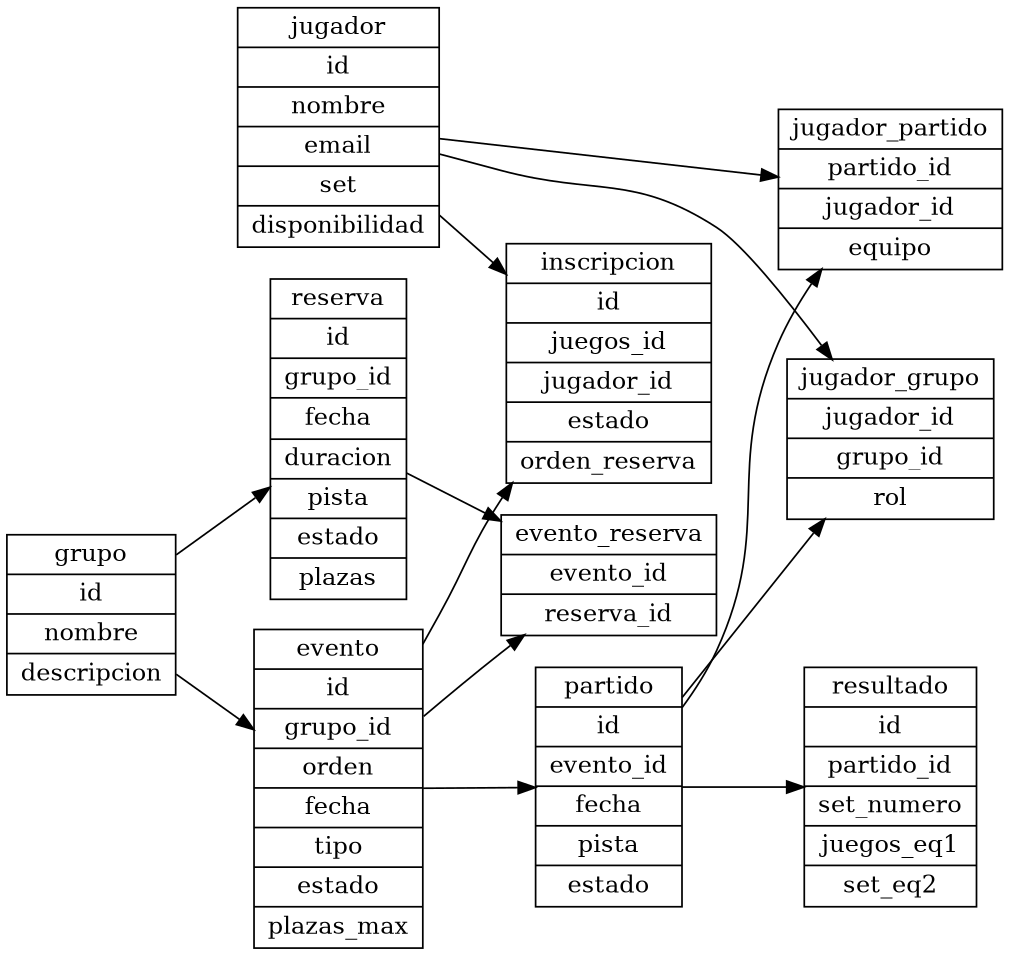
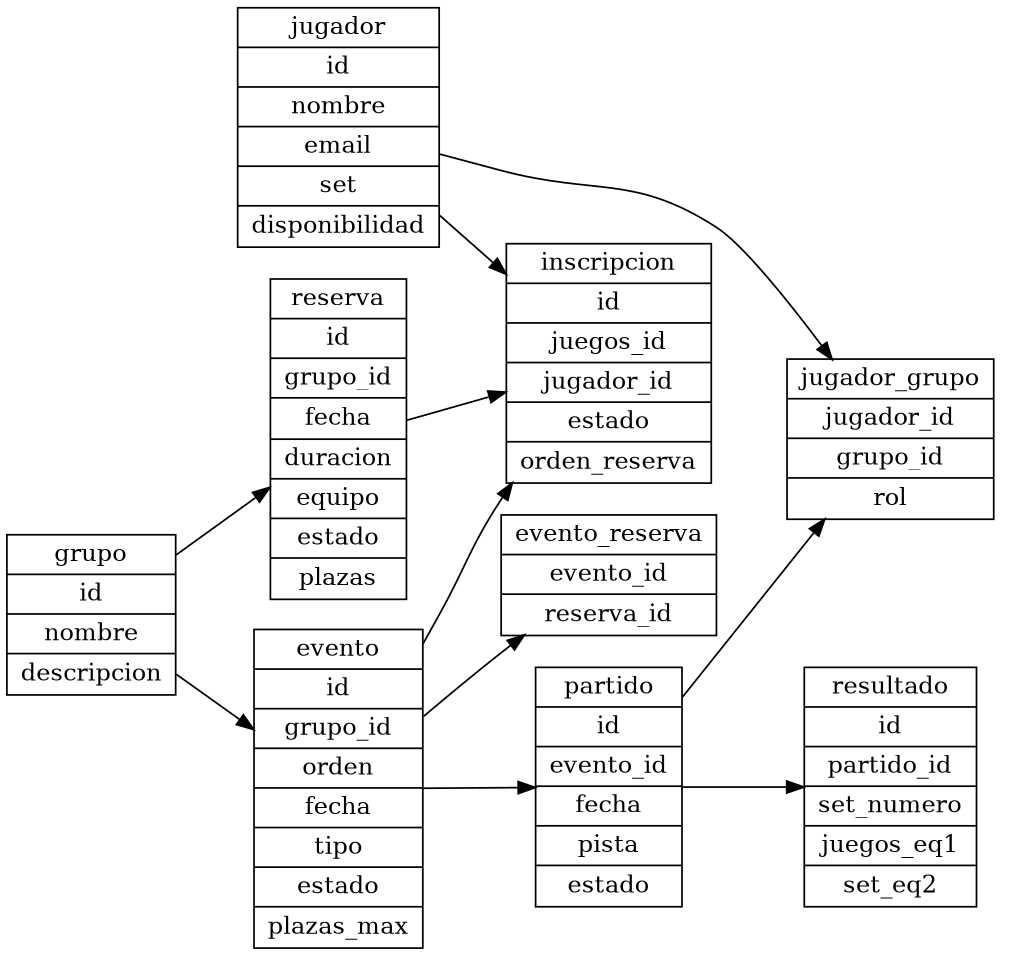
(890, 189) -> none
(446, 493) -> (448, 409)
(338, 498) -> (338, 498)
